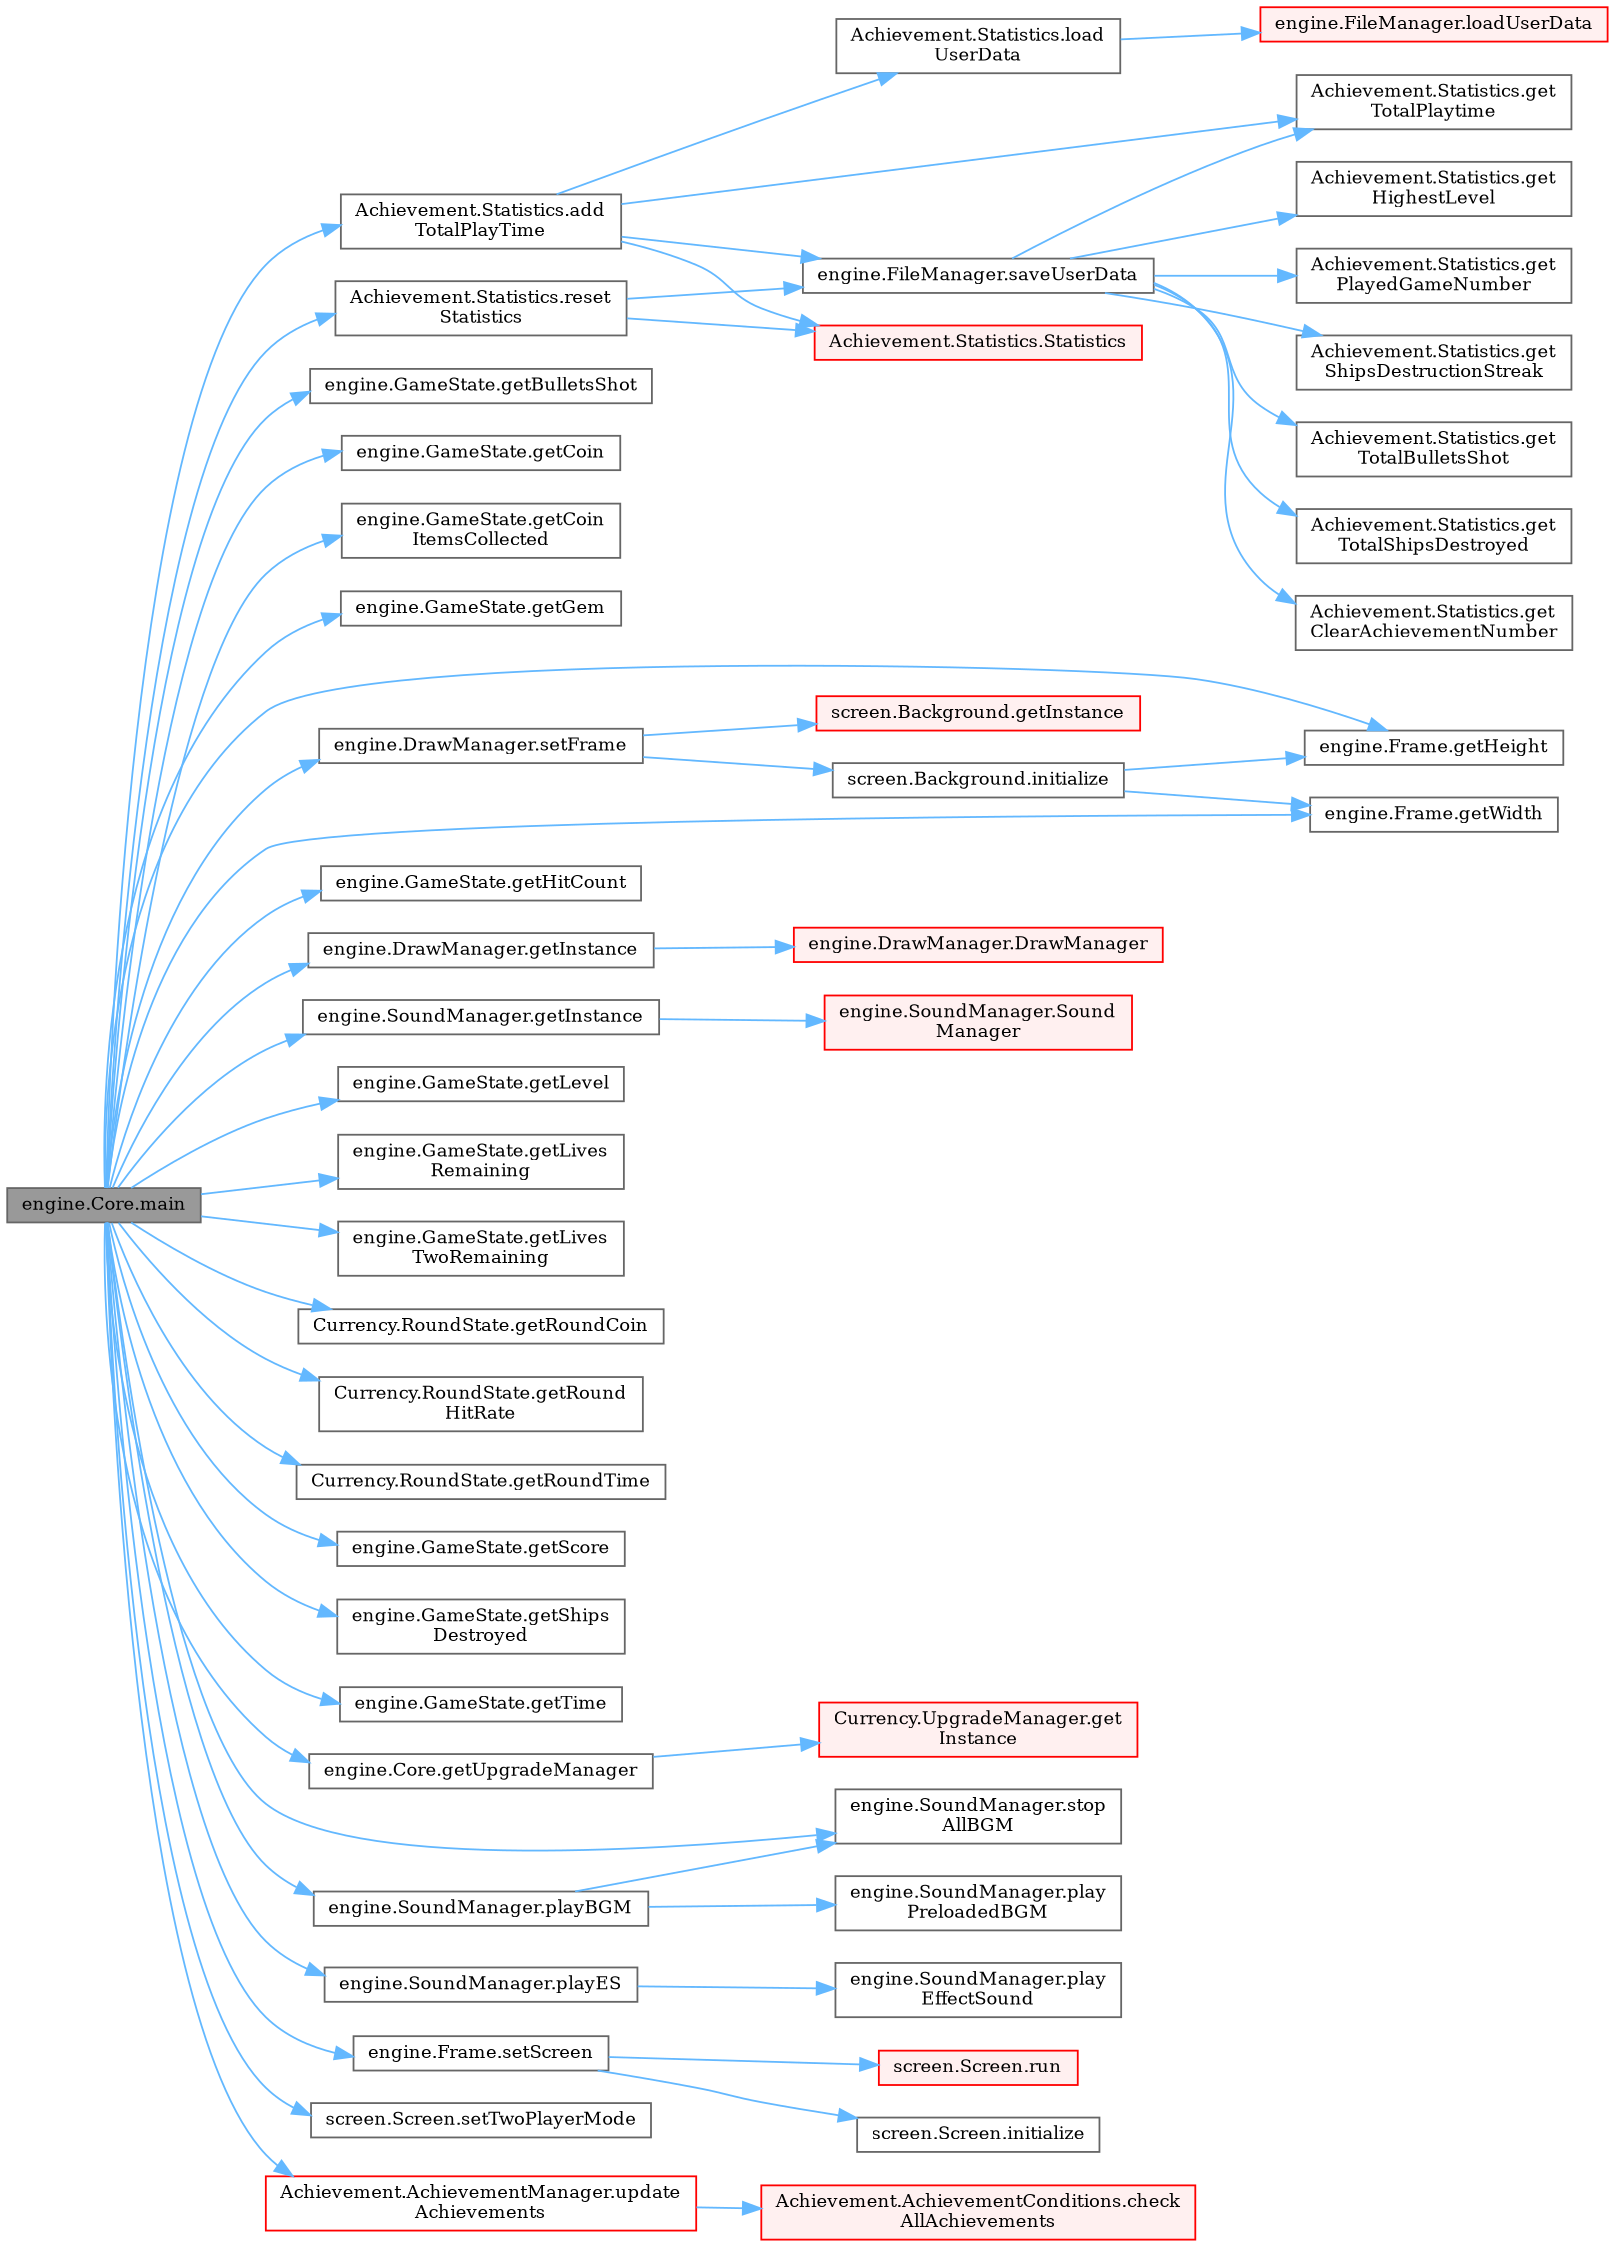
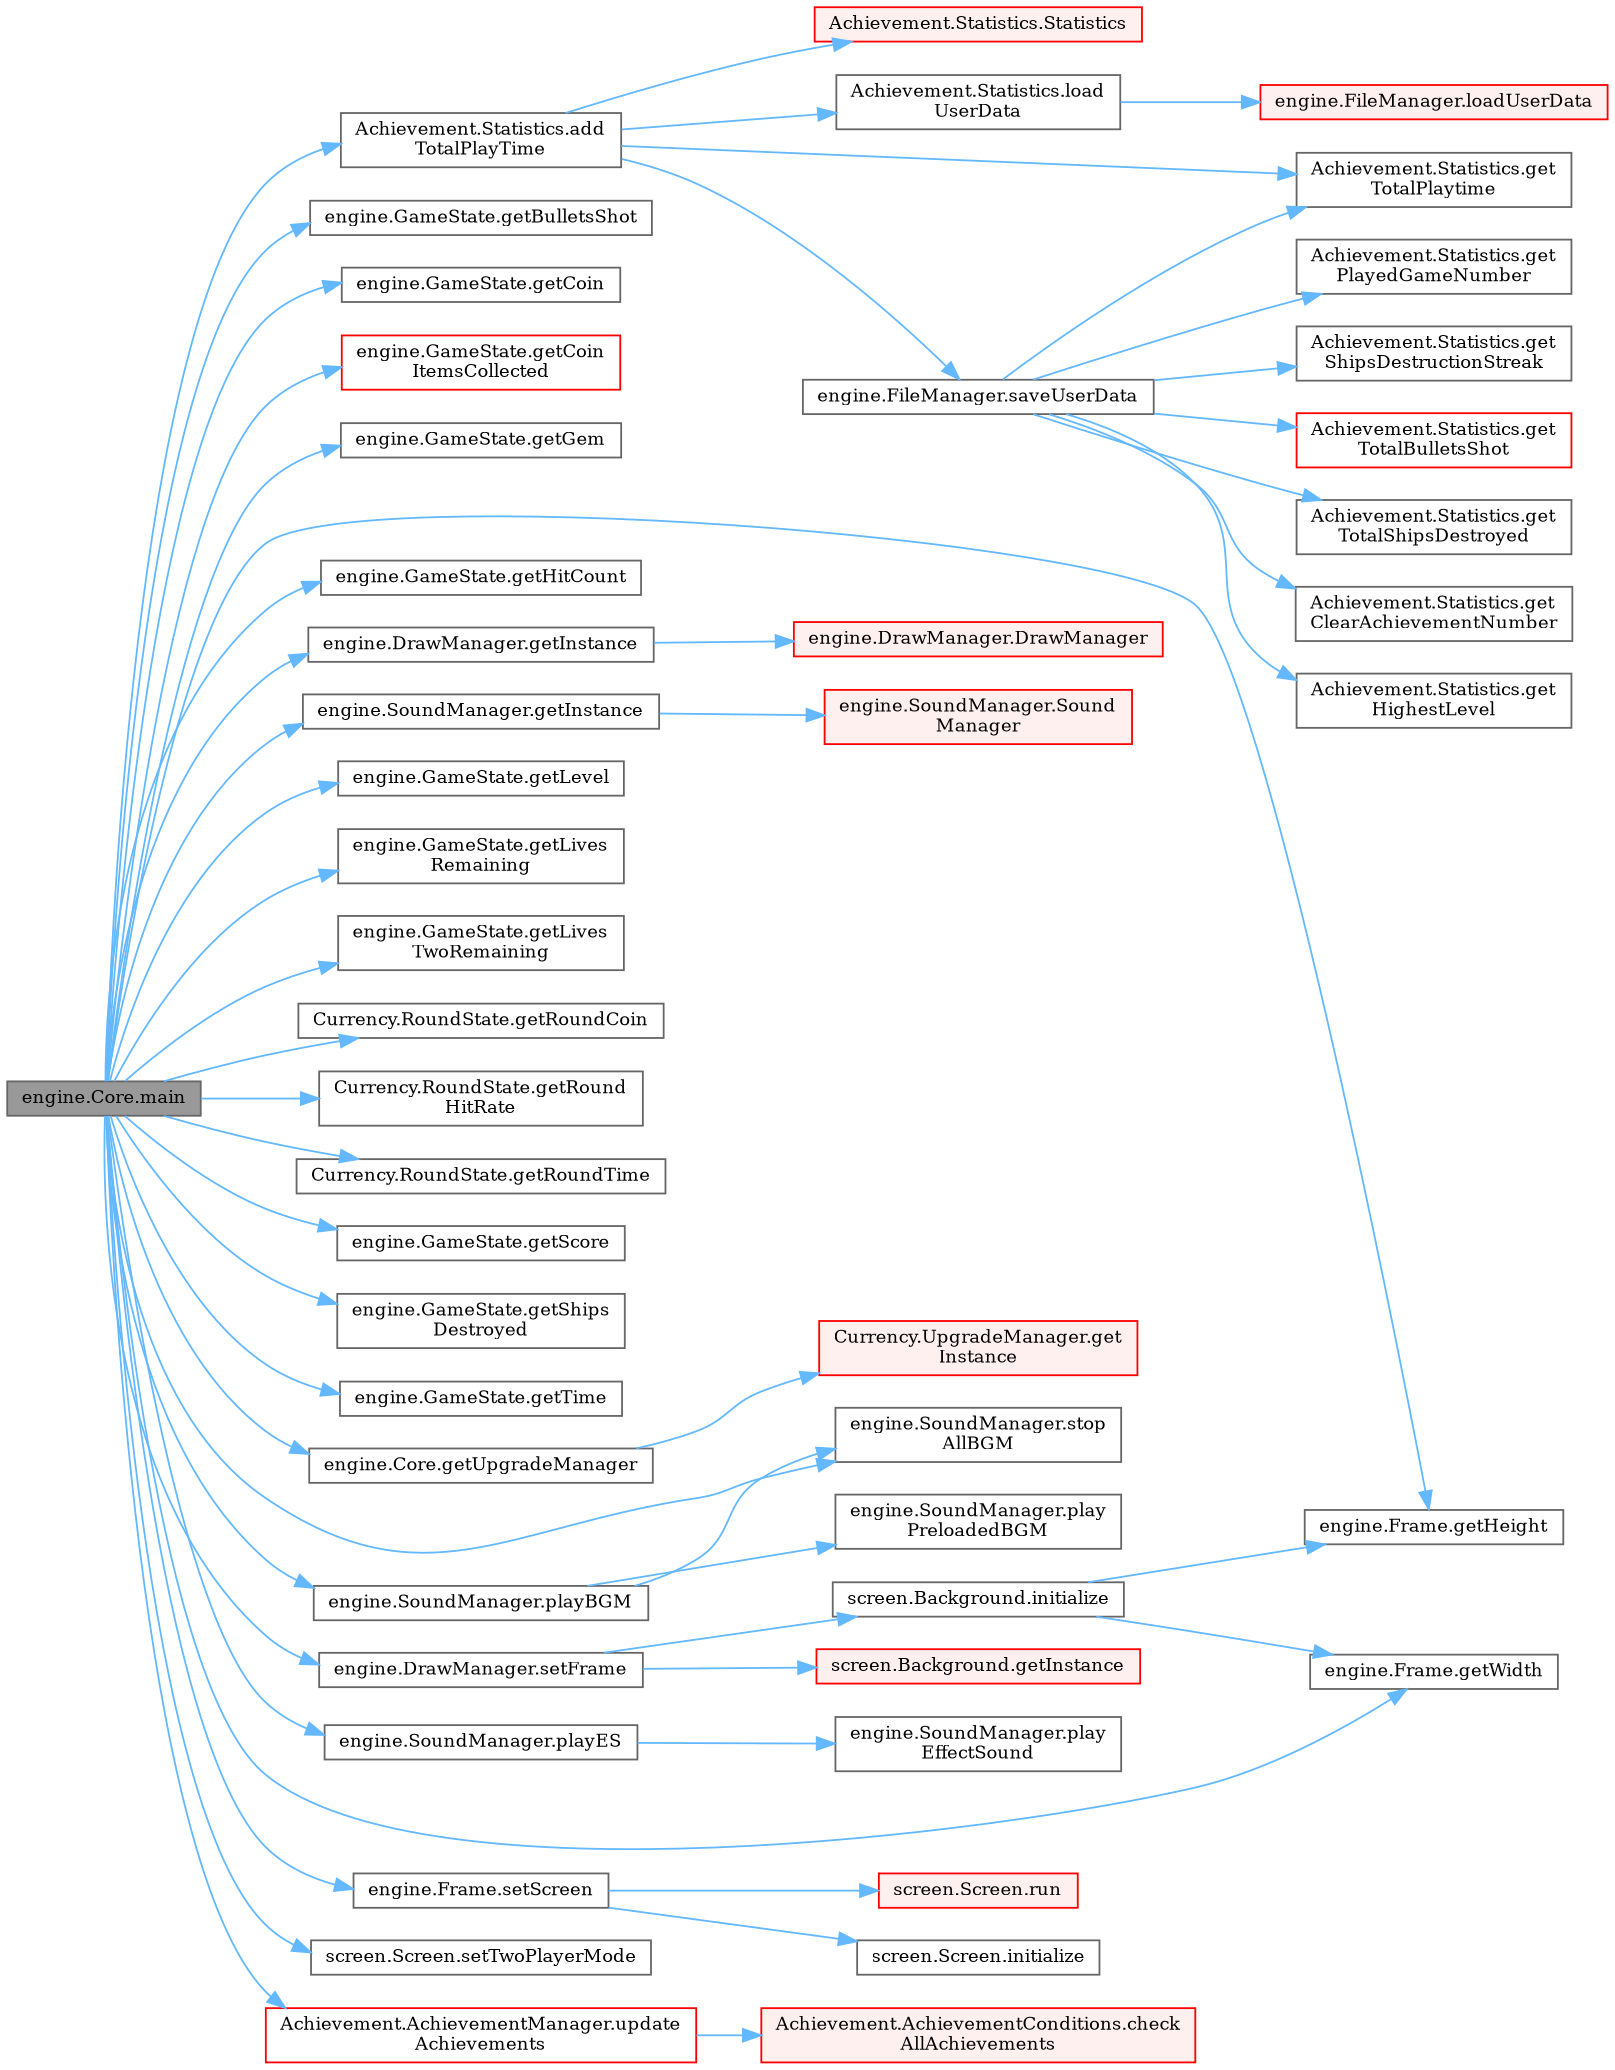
(481, 308) -> none
(1434, 449) -> (1434, 440)
(481, 531) -> (481, 363)
